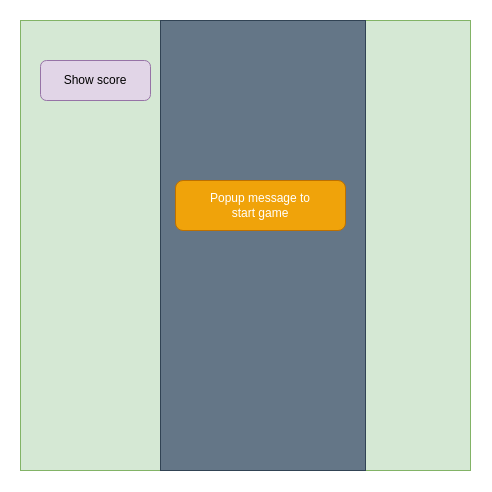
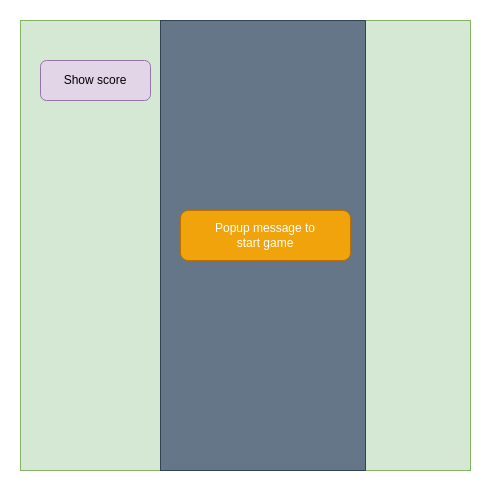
(261, 206) -> (266, 236)
